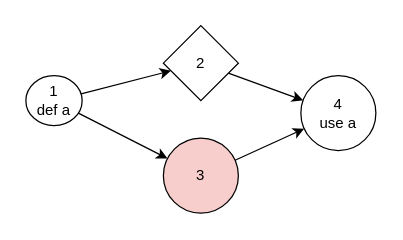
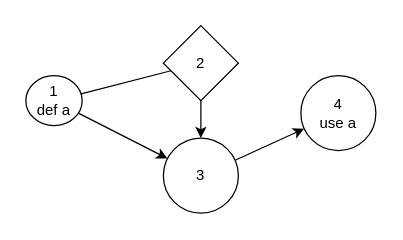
(161, 73) -> (165, 72)
(261, 85) -> (201, 115)
(201, 176) -> (201, 176)
